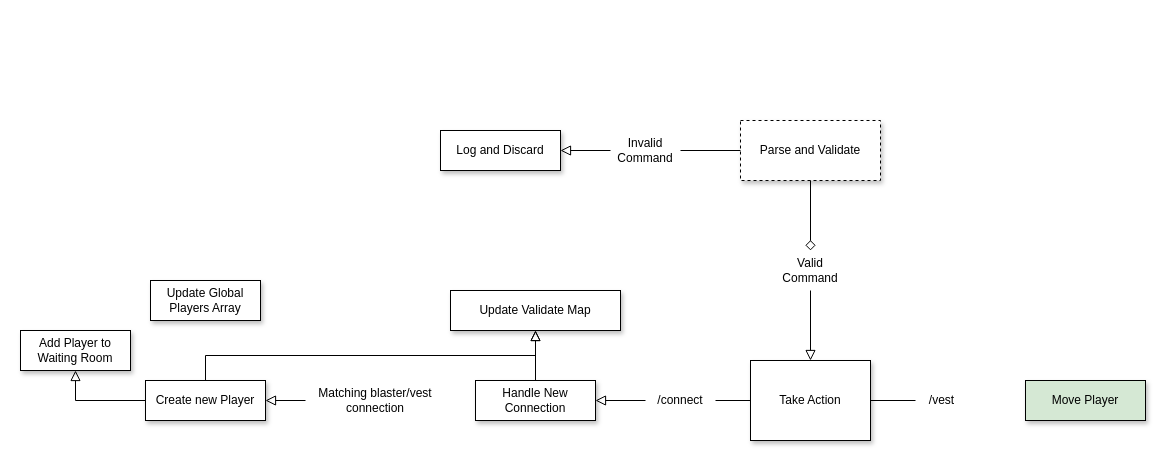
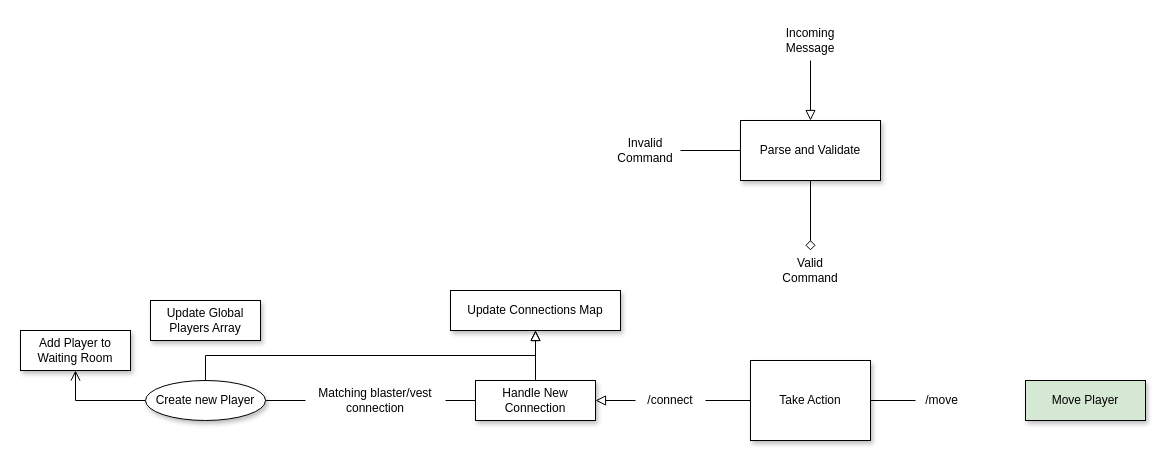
none -> (811, 41)
none -> (811, 85)
(501, 151) -> none
(591, 151) -> none
(811, 151) -> (811, 151)
(206, 301) -> (206, 321)
(536, 311) -> (536, 311)
(811, 320) -> none
(76, 382) -> (76, 378)
(206, 401) -> (206, 401)
(277, 401) -> (272, 401)
none -> (461, 401)
(681, 401) -> (671, 401)
(942, 401) -> (942, 401)
